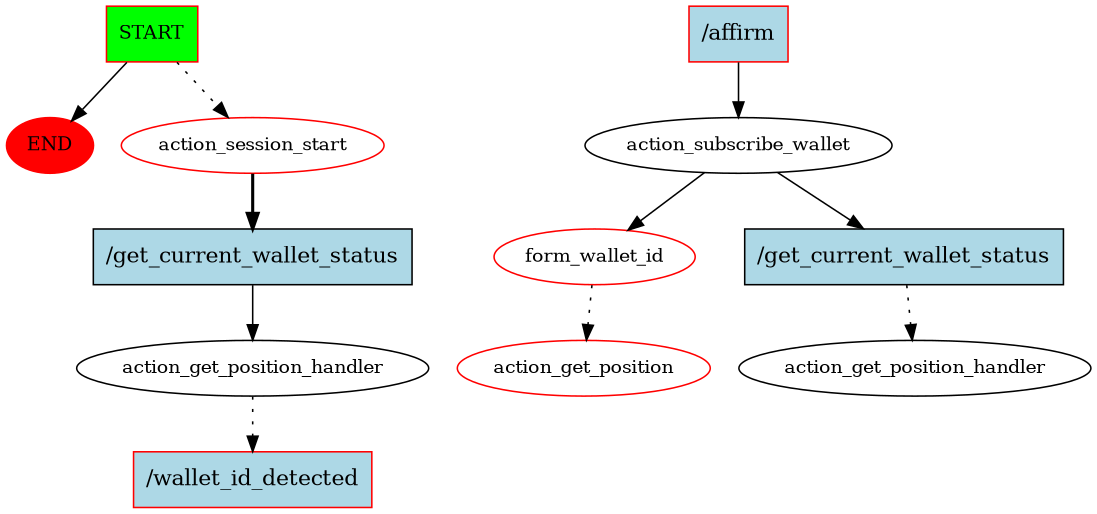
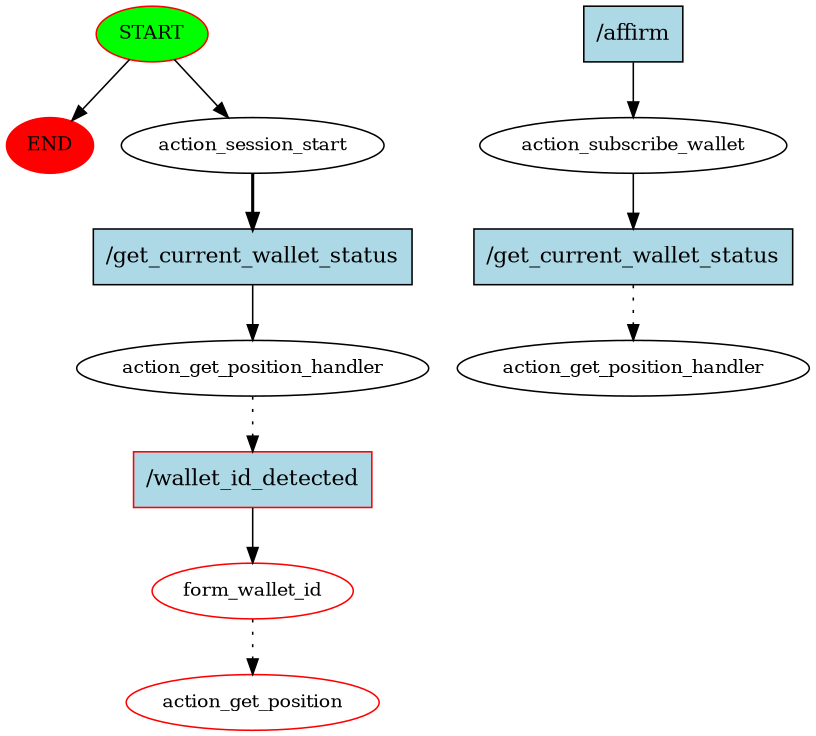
(152, 34) -> (152, 34)
(739, 34) -> (633, 34)
(197, 84) -> (196, 83)
(253, 145) -> (253, 145)
(672, 197) -> (253, 528)
